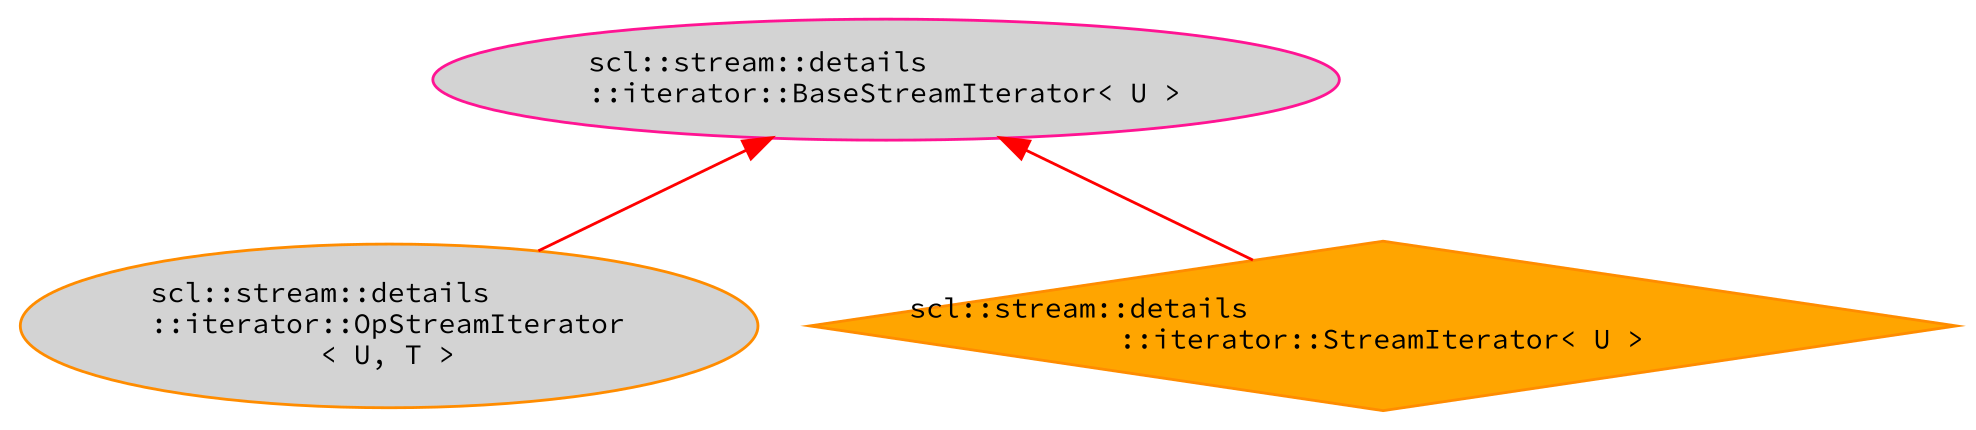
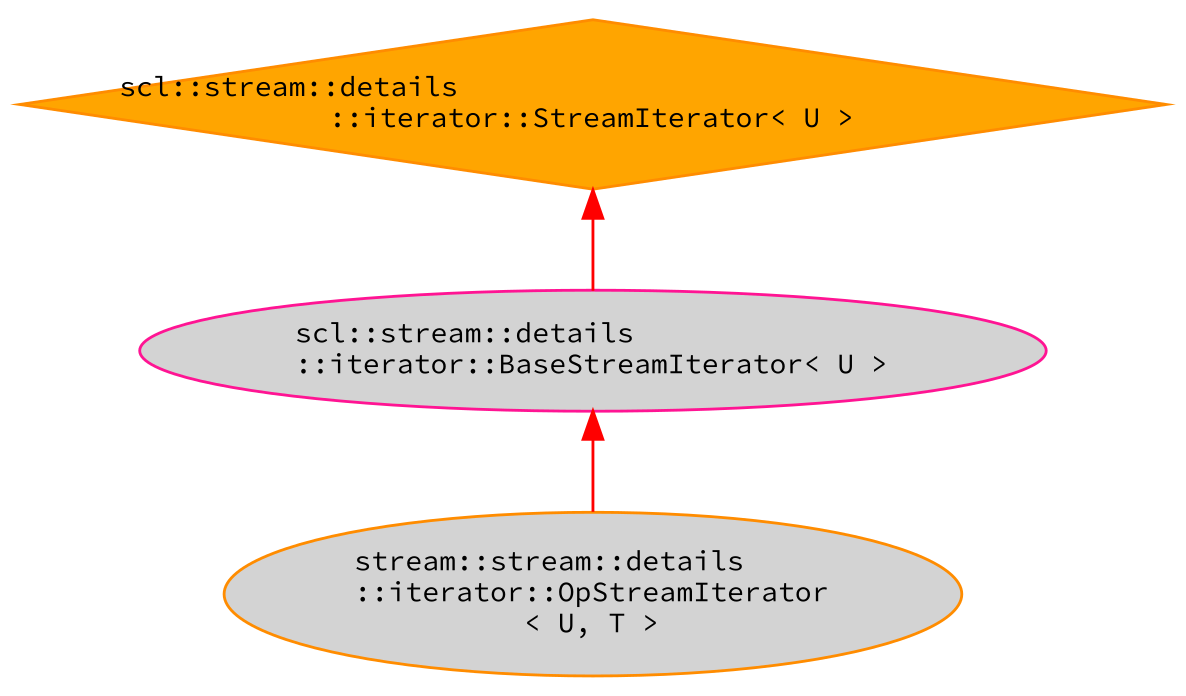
(1139, 205) -> (593, 255)
(389, 326) -> (593, 594)
